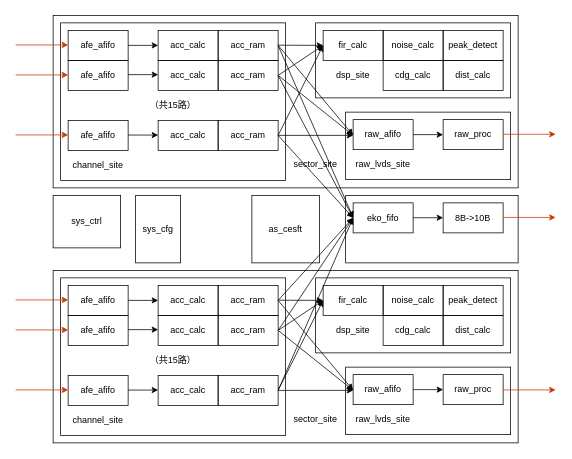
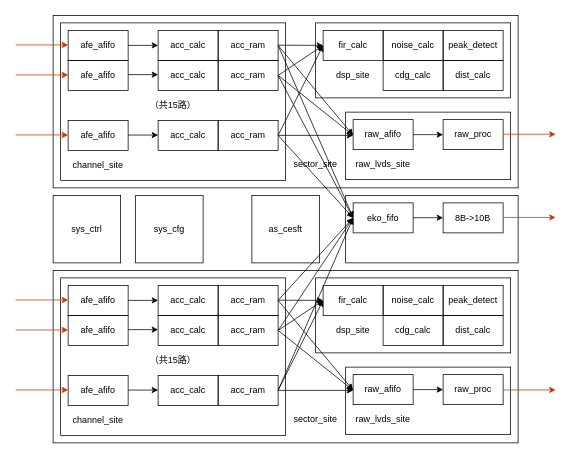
(87, 222) -> (87, 229)
(158, 229) -> (169, 229)
